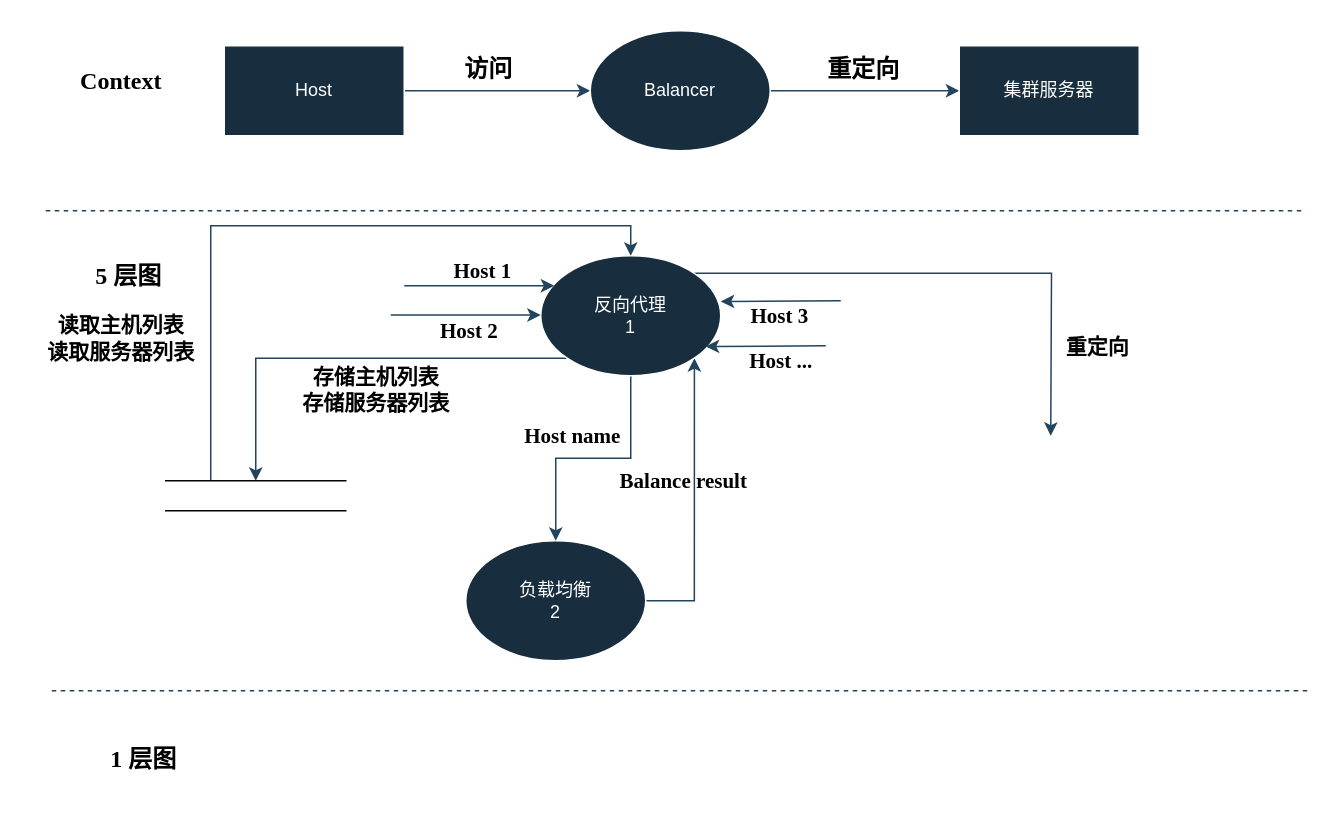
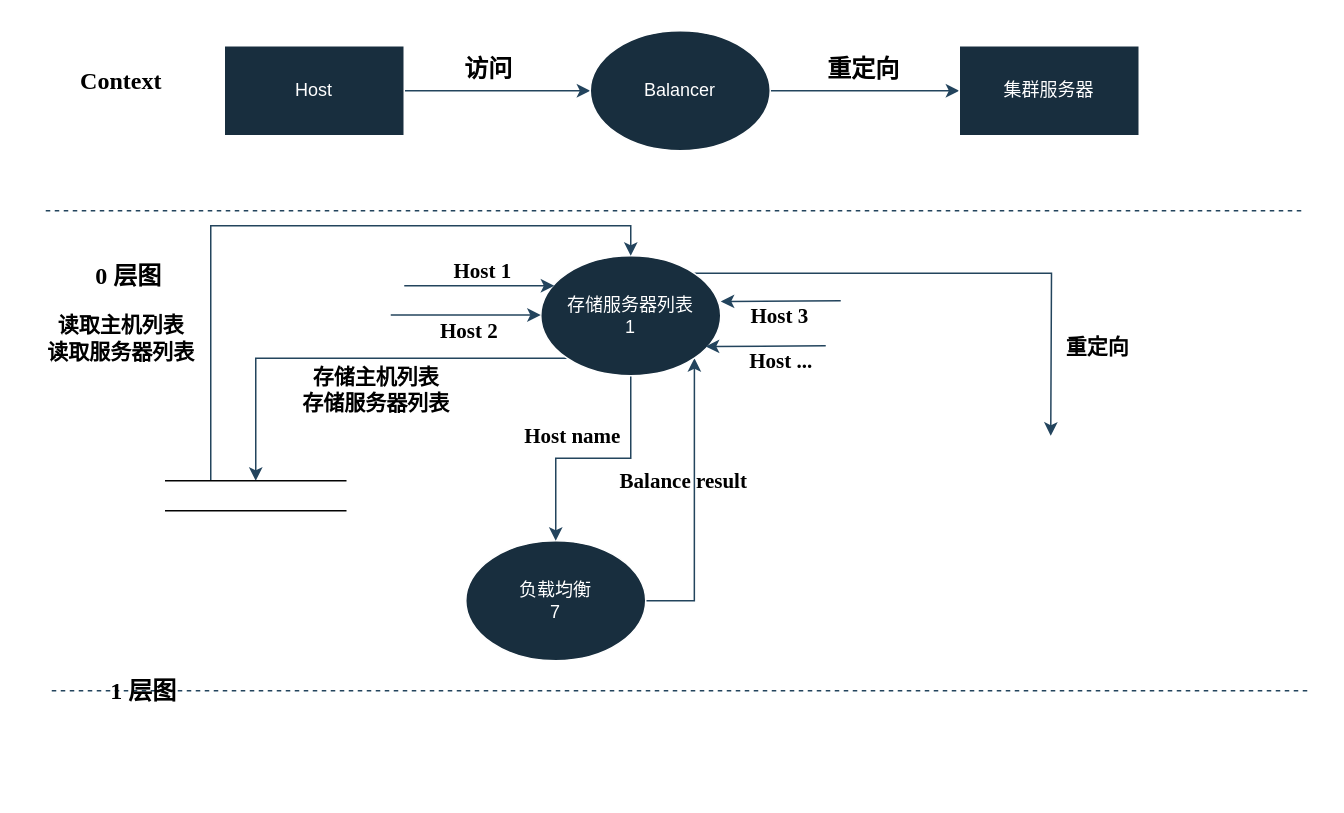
(129, 275) -> (129, 275)
(631, 316) -> (631, 316)
(556, 601) -> (556, 601)
(143, 758) -> (143, 691)
